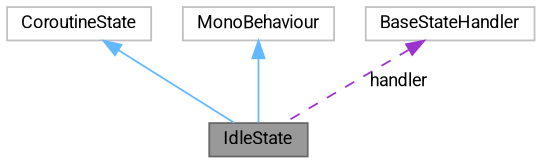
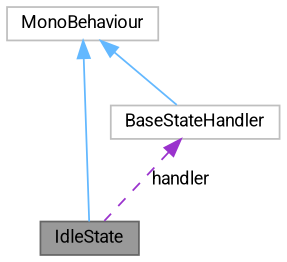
(79, 24) -> none
none -> (146, 79)
